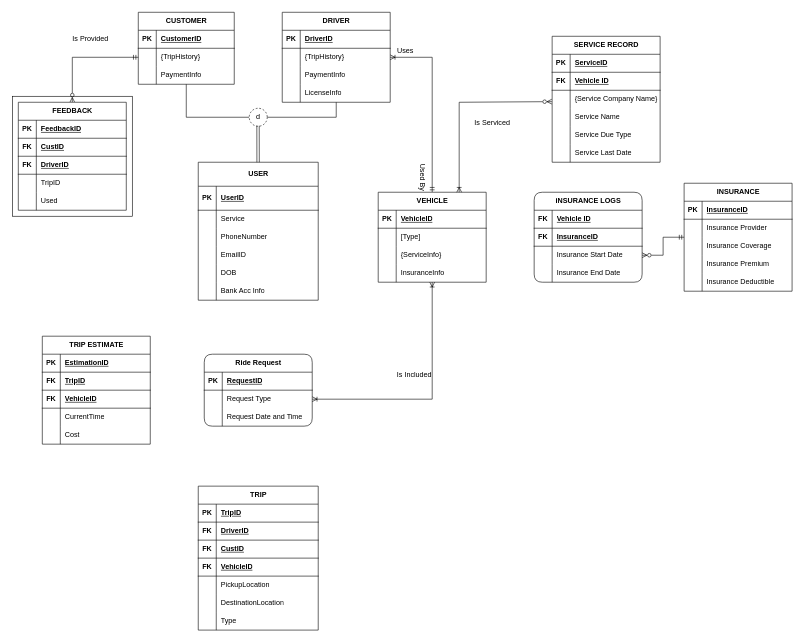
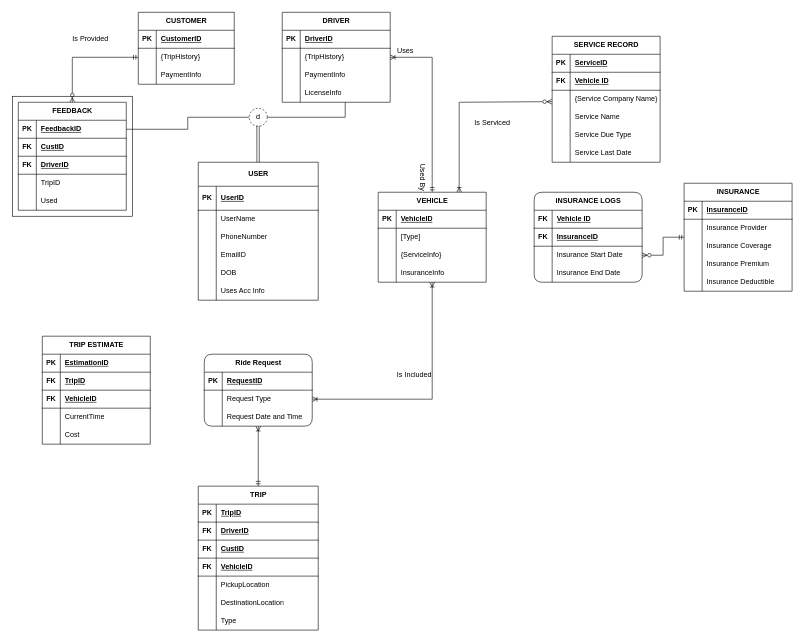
(186, 101) -> (345, 114)
(336, 110) -> (164, 129)
(234, 219) -> (237, 219)
(245, 291) -> (245, 291)
none -> (258, 482)
